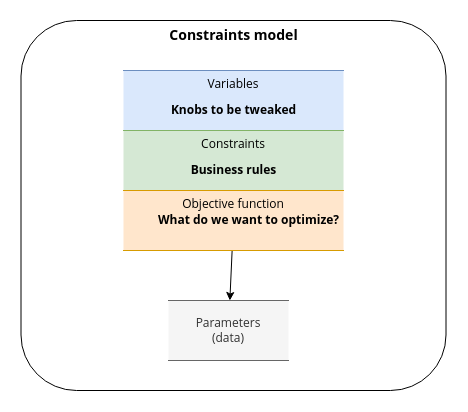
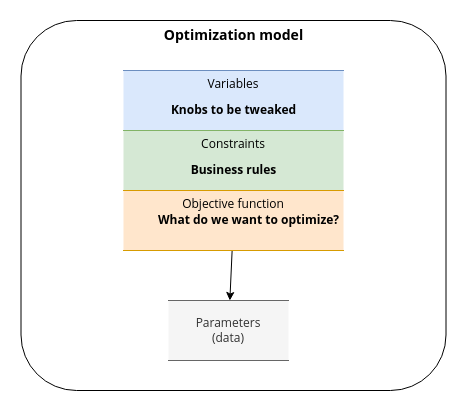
(234, 35) -> (234, 35)
